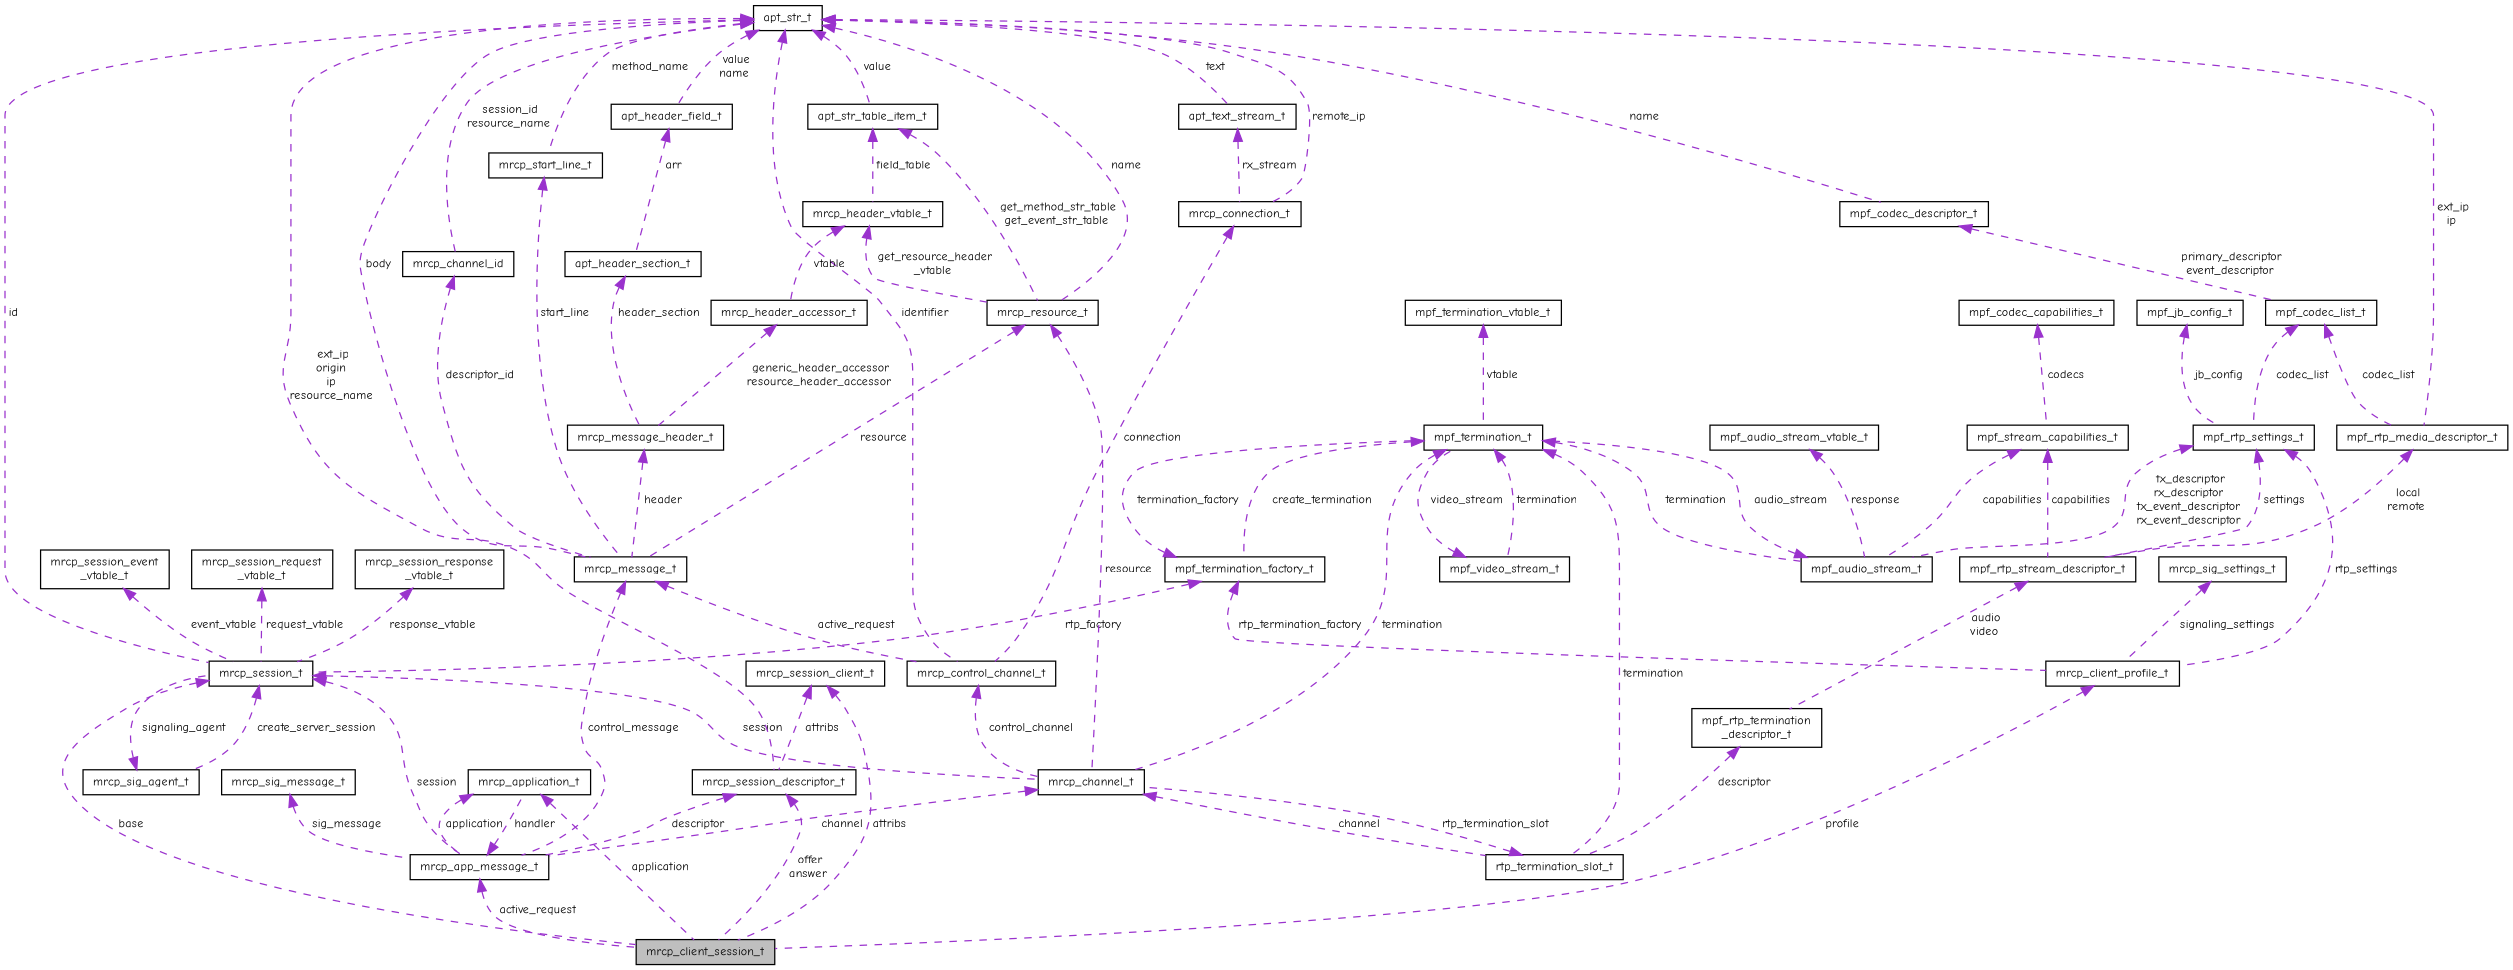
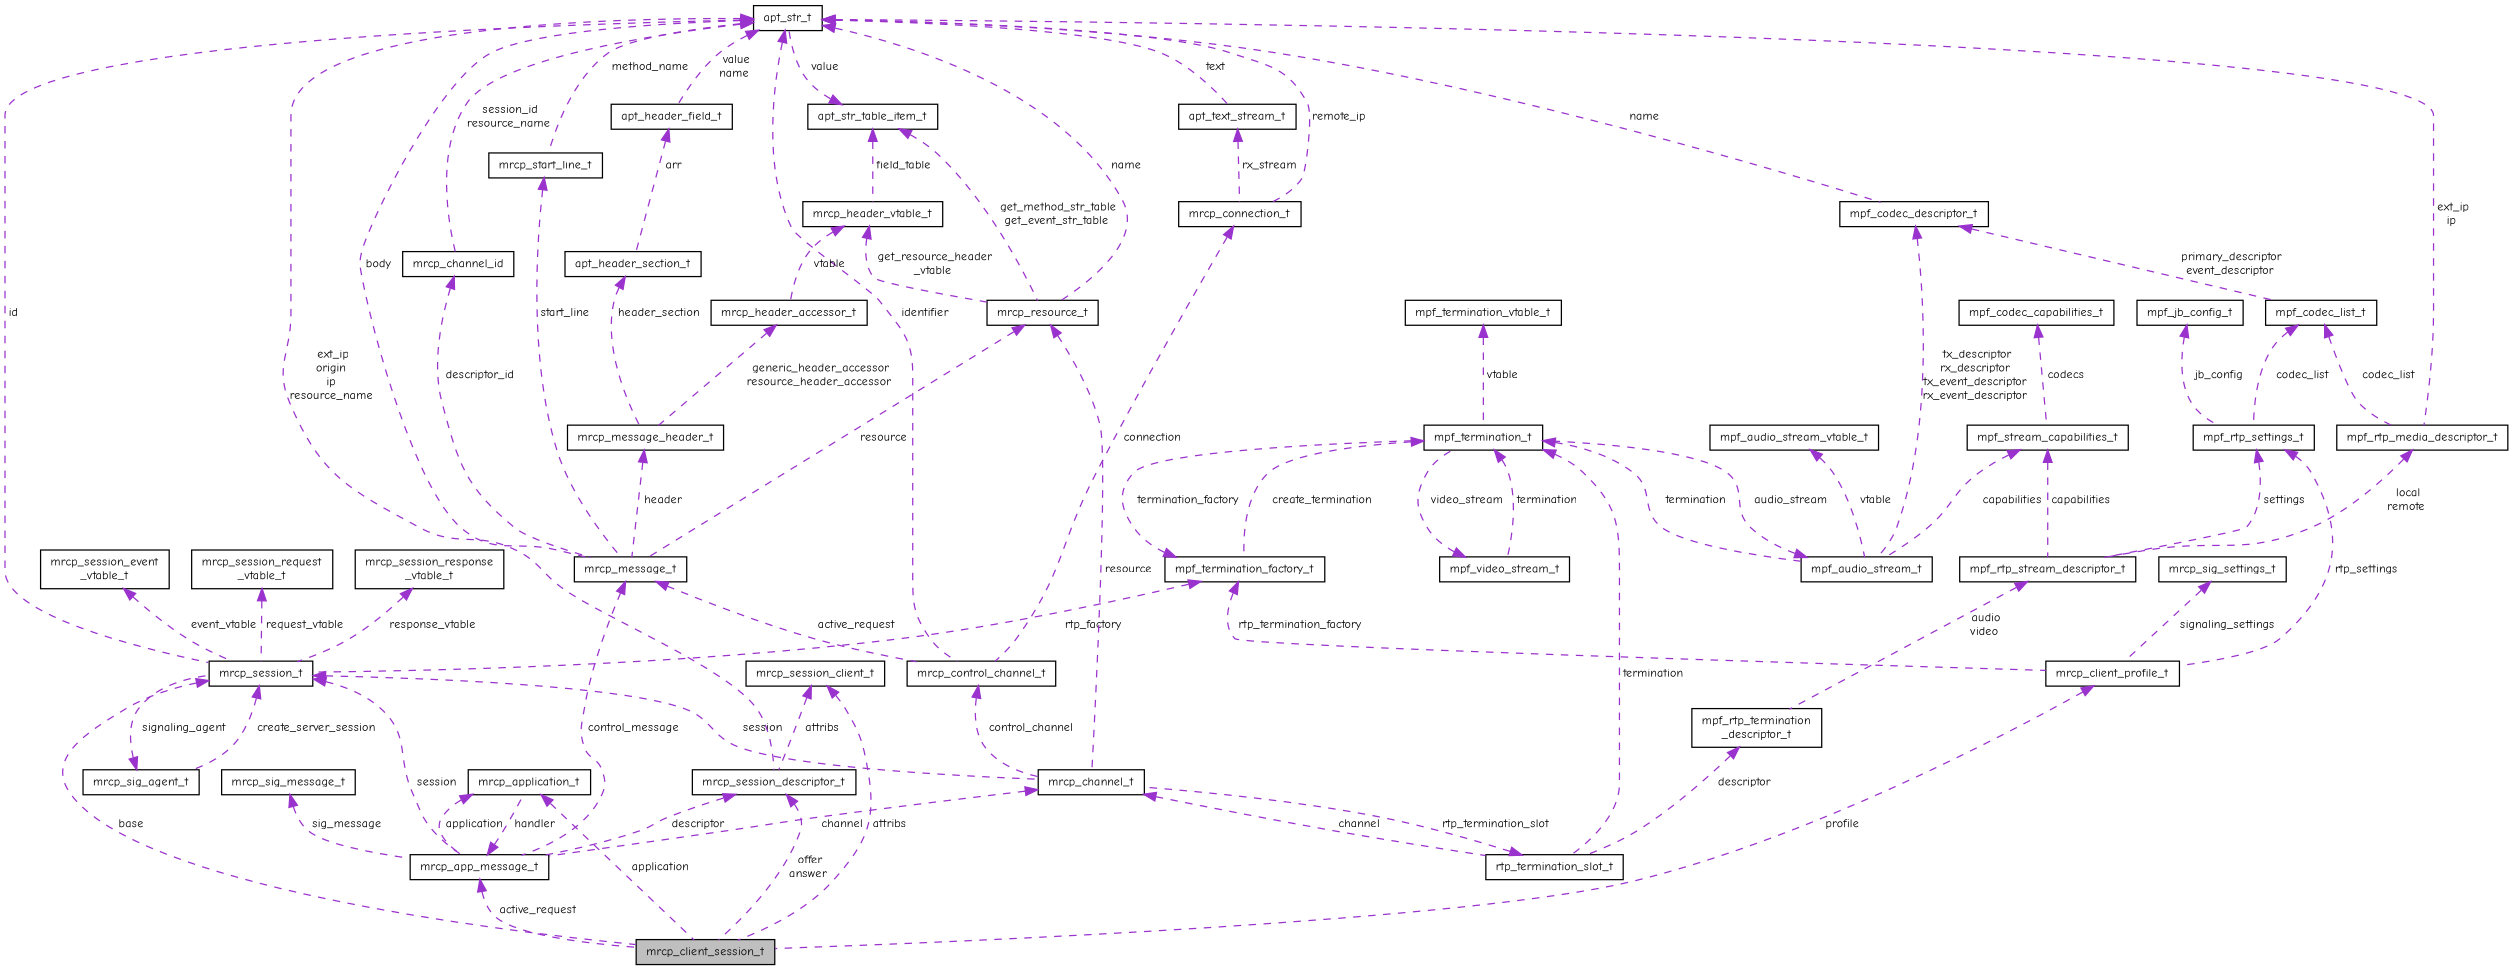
(853, 66) -> (801, 70)
(1874, 500) -> (1874, 500)
(2069, 541) -> (1921, 402)
(1341, 661) -> none
